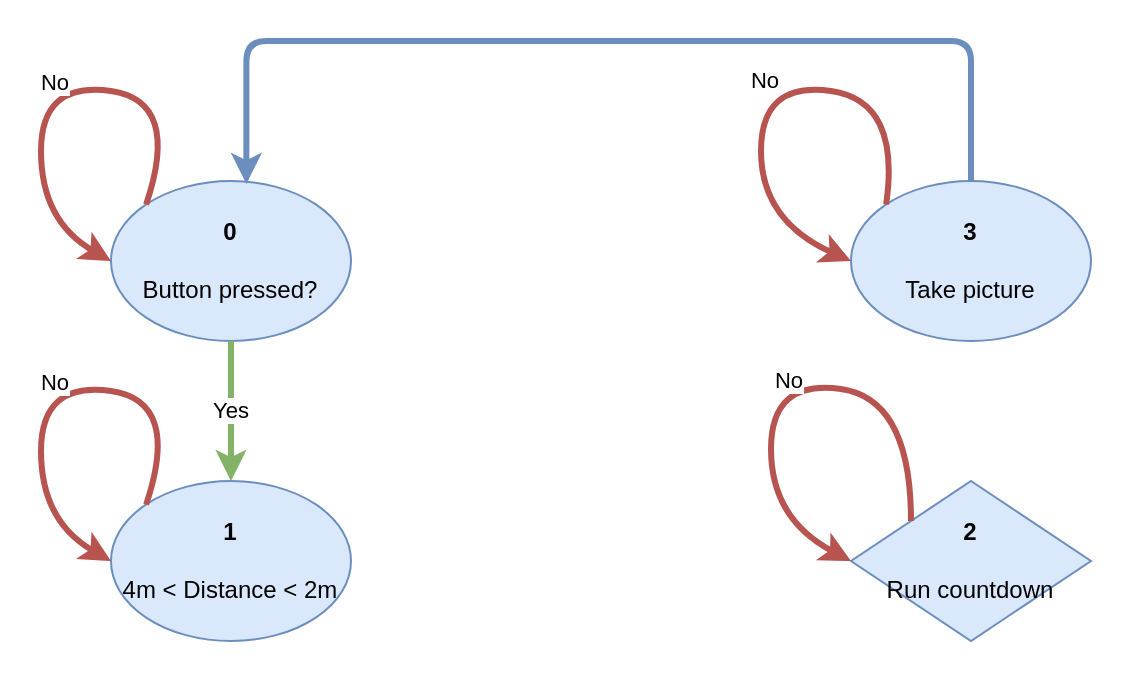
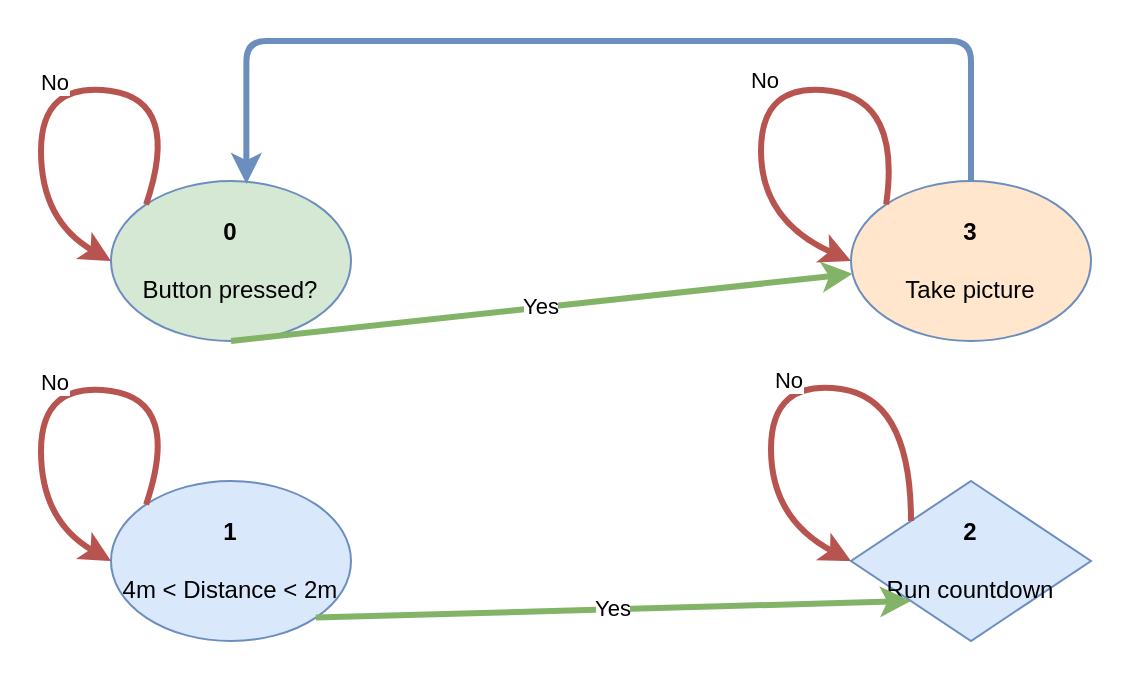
(231, 261) -> (231, 261)
(971, 261) -> (971, 261)
(231, 399) -> (532, 308)
none -> (603, 610)
